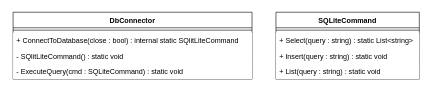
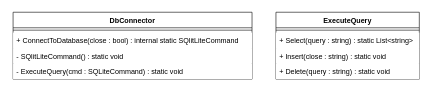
(348, 20) -> (348, 20)
(346, 56) -> (345, 56)
(341, 72) -> (345, 72)
